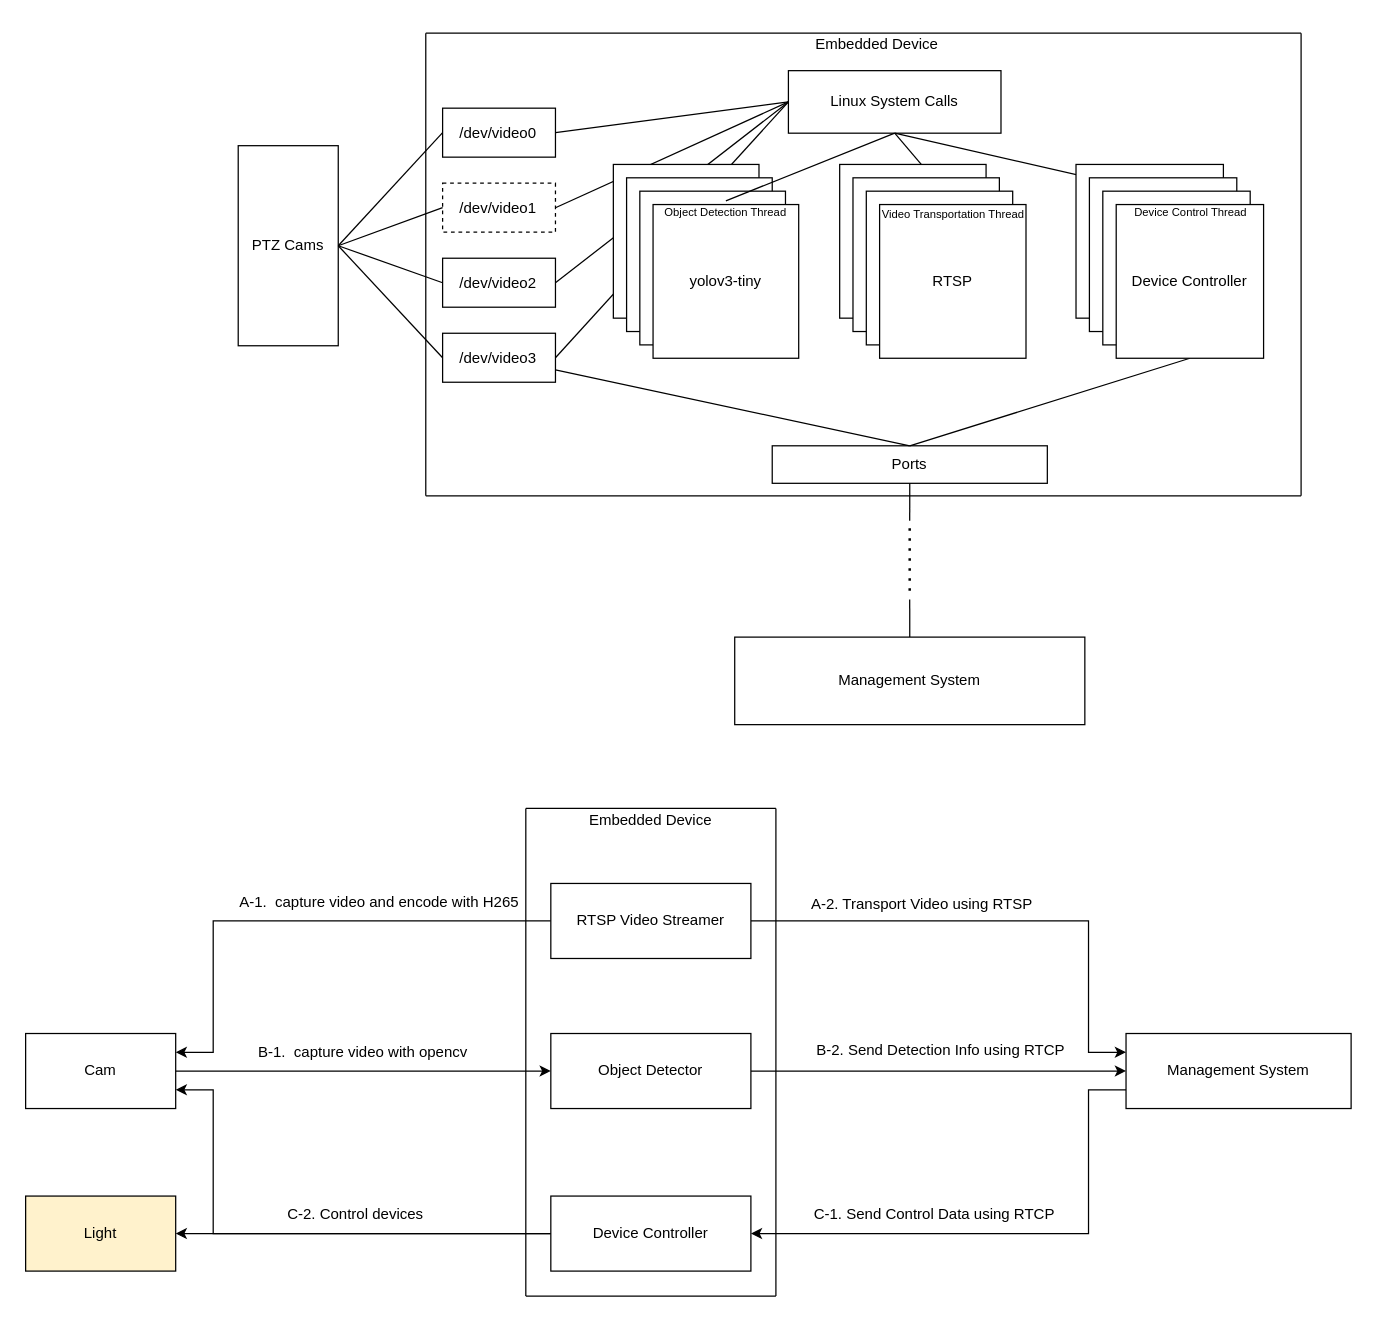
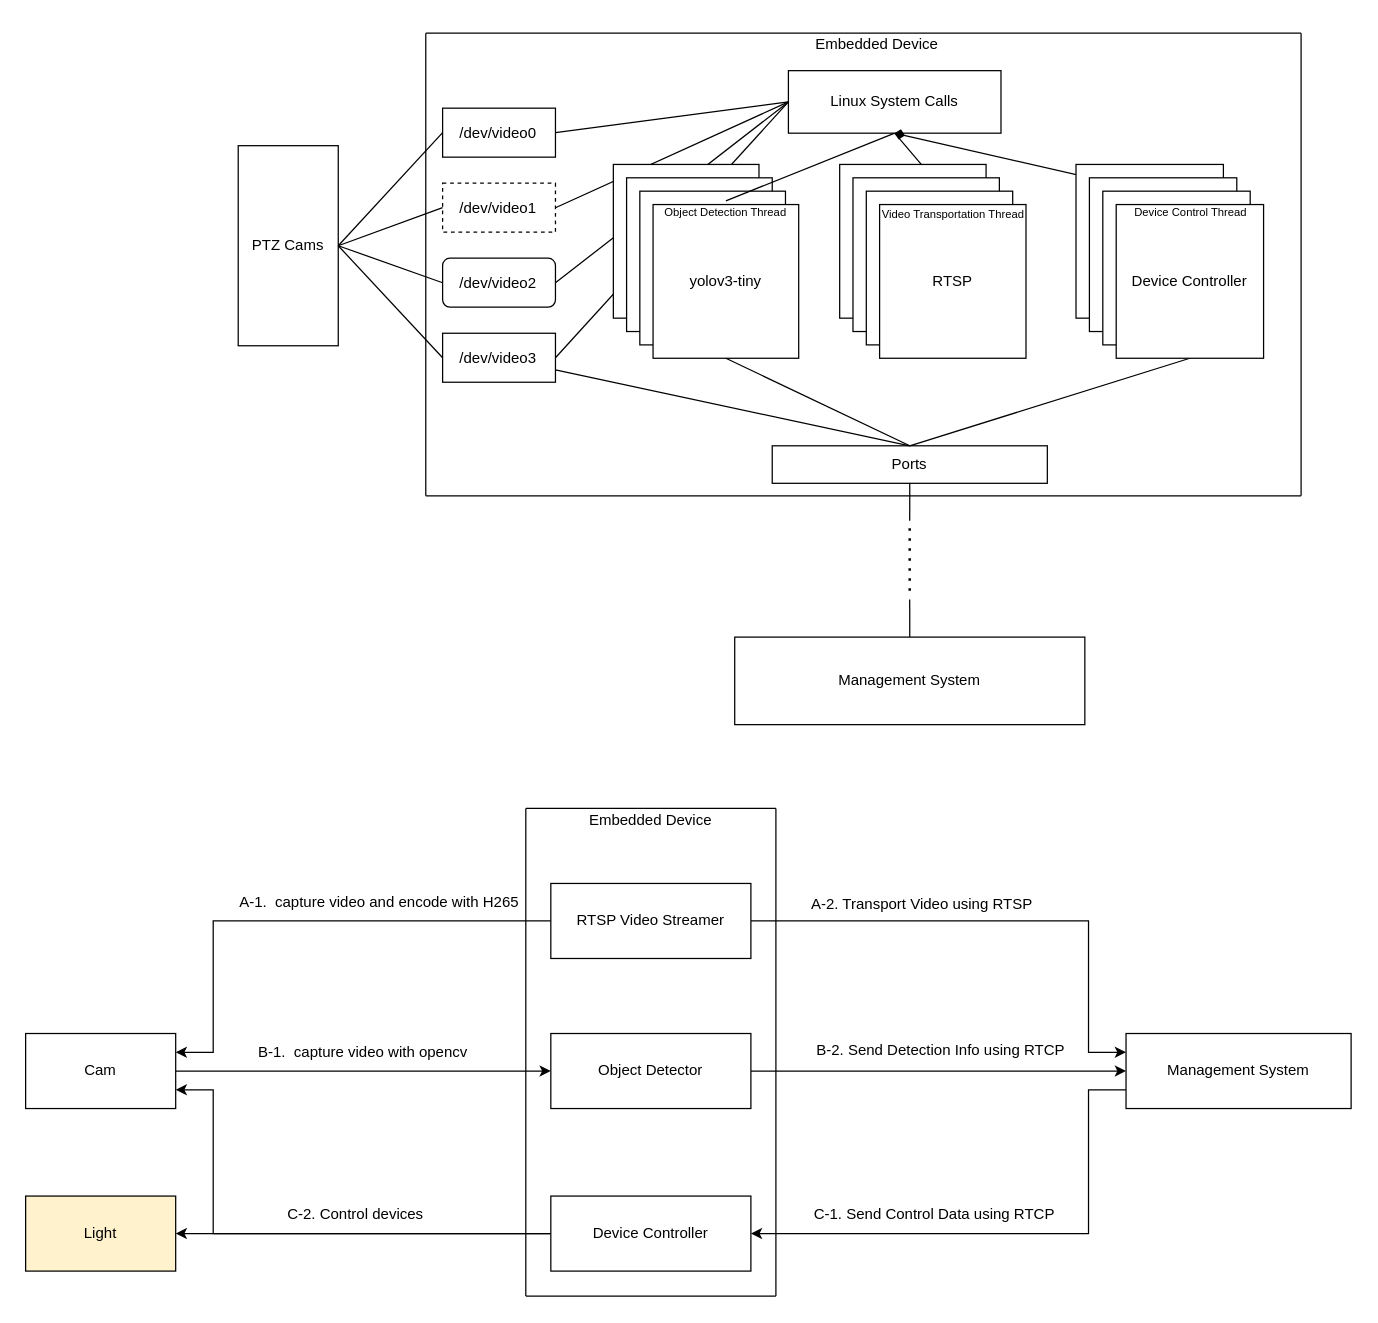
(901, 135) -> (905, 135)
(499, 283) -> (499, 283)
none -> (812, 399)
